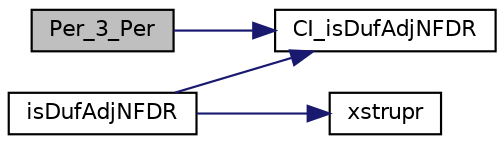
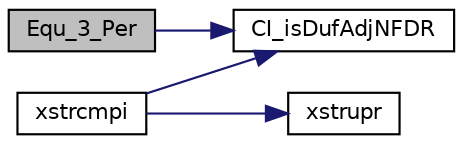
(103, 31) -> (82, 31)
(103, 114) -> (82, 114)
